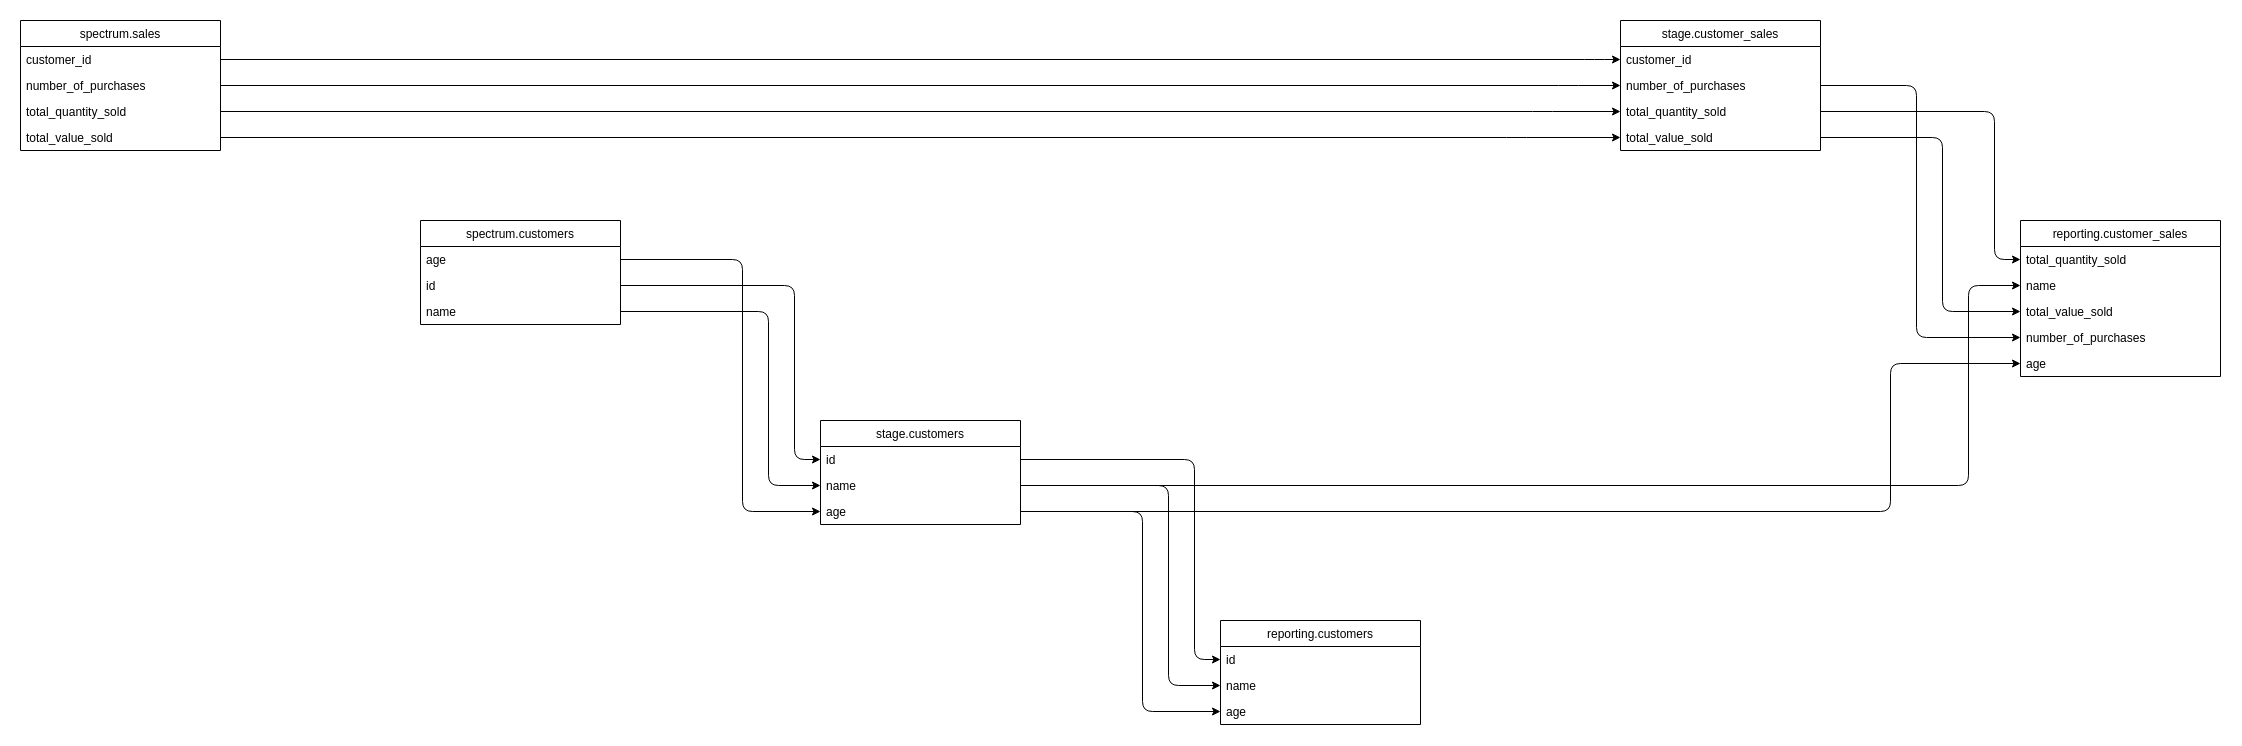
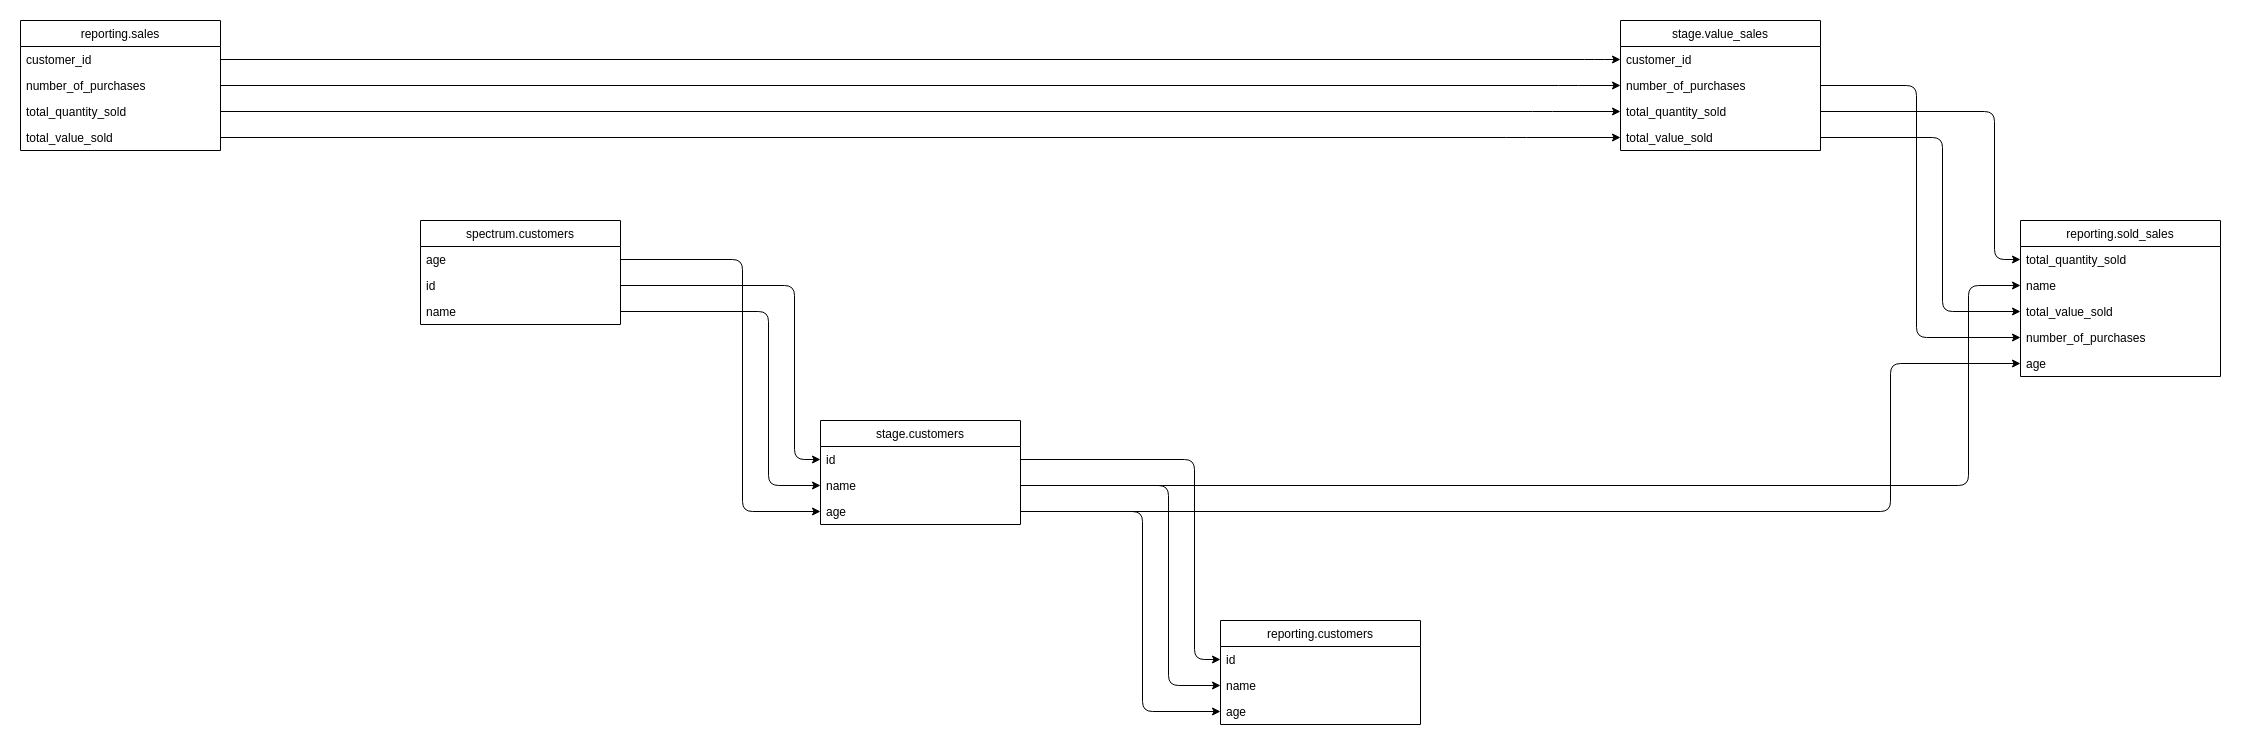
(120, 34) -> (120, 34)
(1720, 34) -> (1720, 34)
(2120, 234) -> (2120, 234)
